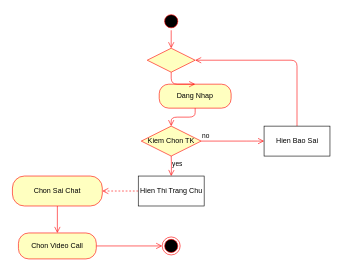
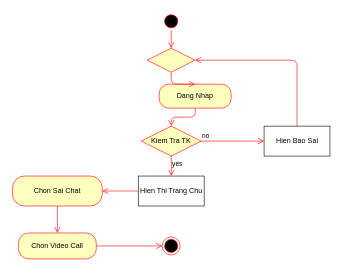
(171, 141) -> (171, 141)
(121, 191) -> (121, 191)
